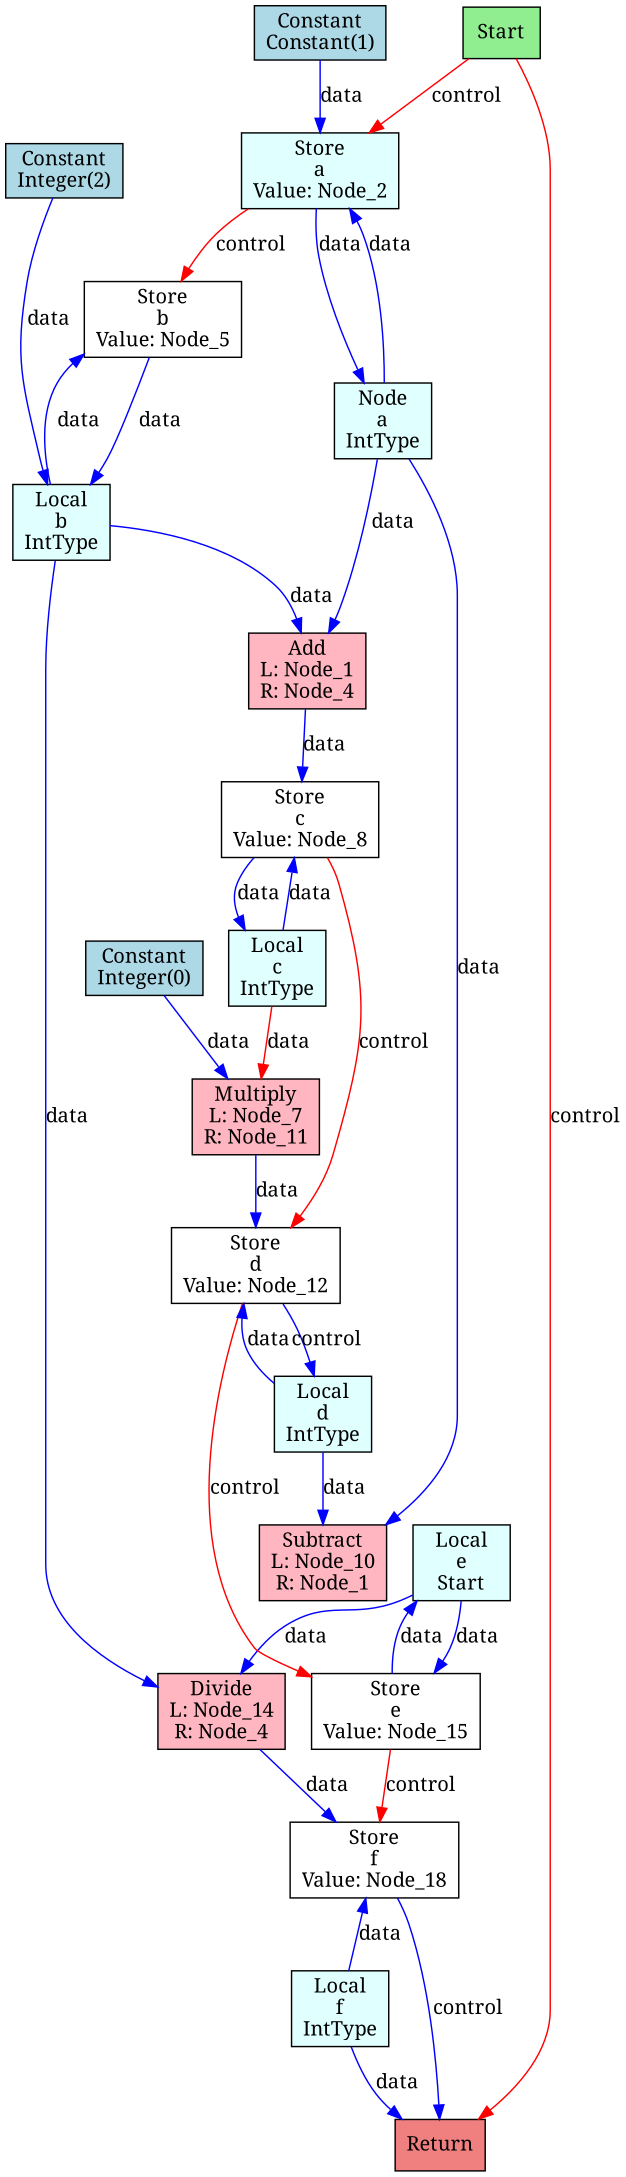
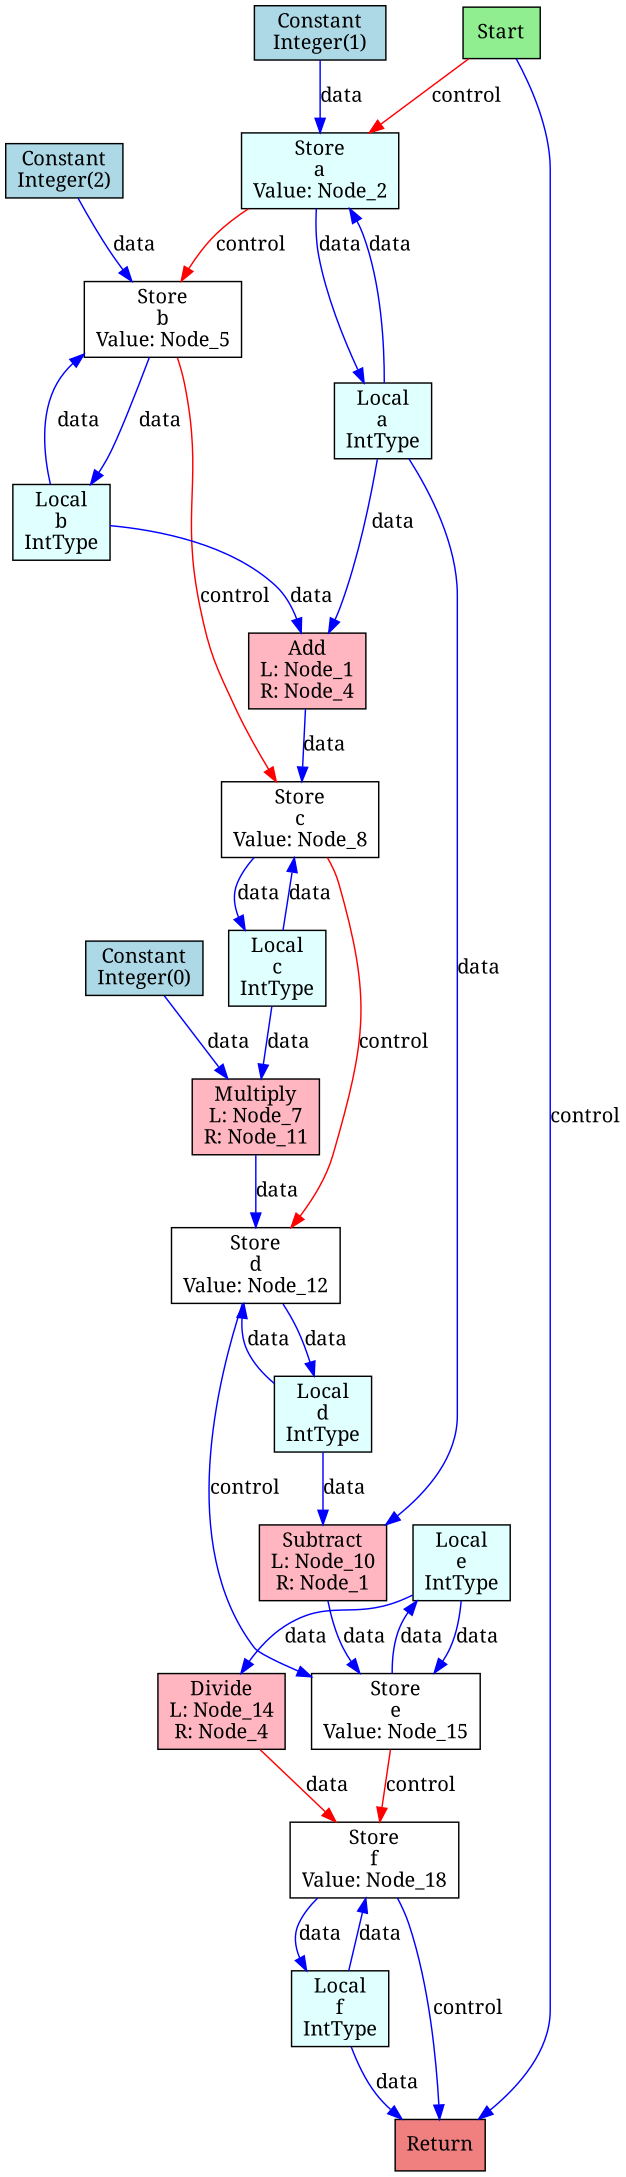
(320, 33) -> (320, 33)
(21, 333) -> (99, 235)
(383, 421) -> (383, 421)
none -> (194, 571)
(268, 1035) -> (268, 1035)
(550, 1092) -> (550, 1092)
(46, 1143) -> none
(327, 1340) -> (327, 1340)
(210, 1503) -> (210, 1503)
(462, 1563) -> (462, 1563)
none -> (336, 1633)
(293, 1781) -> (293, 1781)
none -> (298, 1925)
